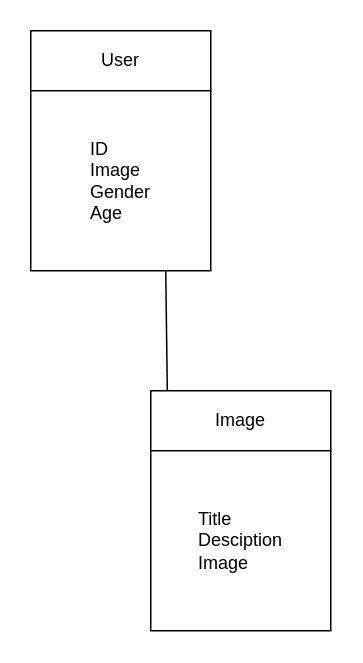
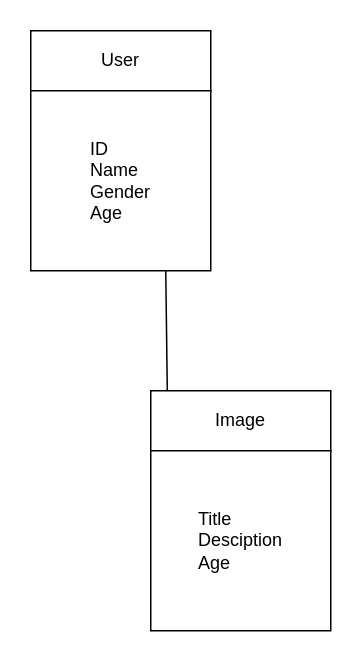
(121, 181) -> (121, 181)
(241, 541) -> (241, 541)
